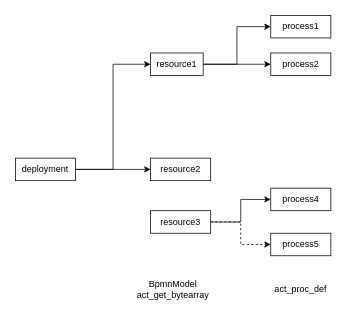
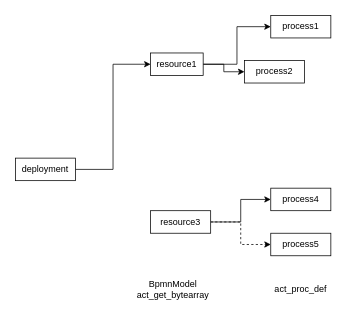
(300, 64) -> (274, 72)
(130, 169) -> none
(180, 169) -> none
